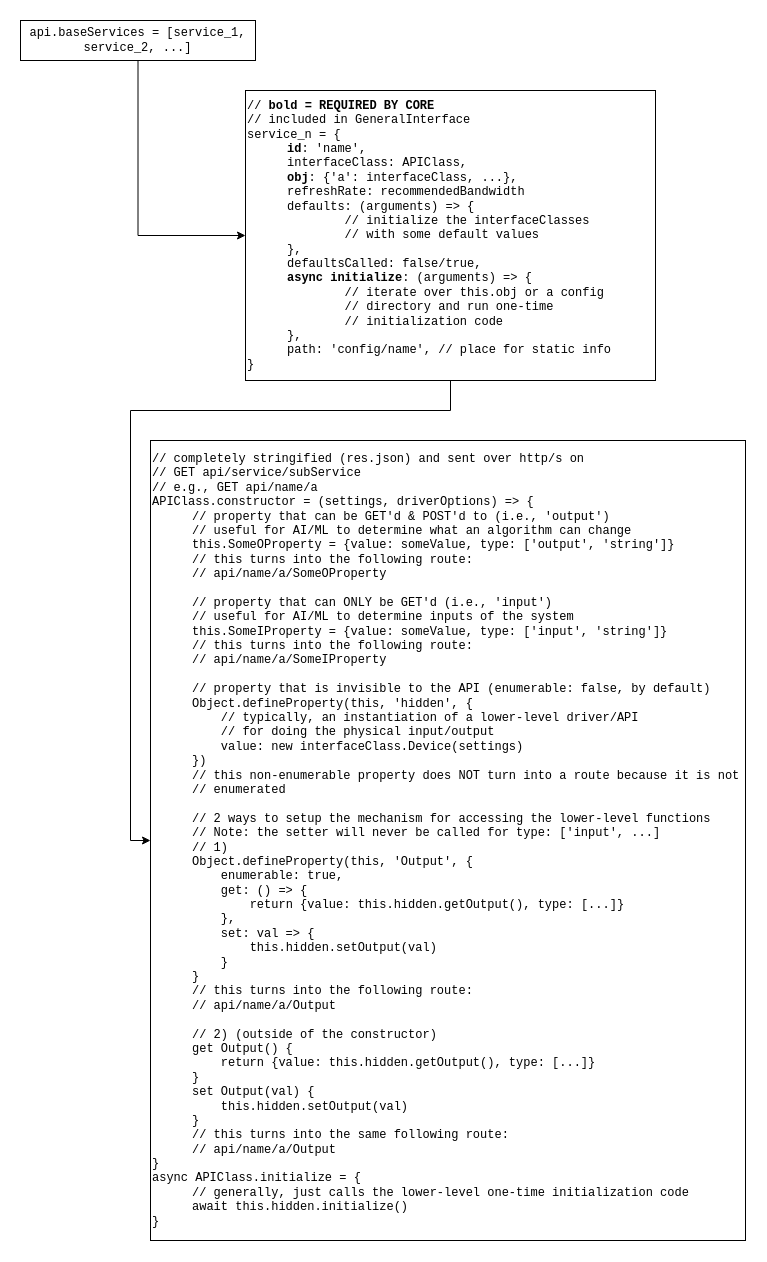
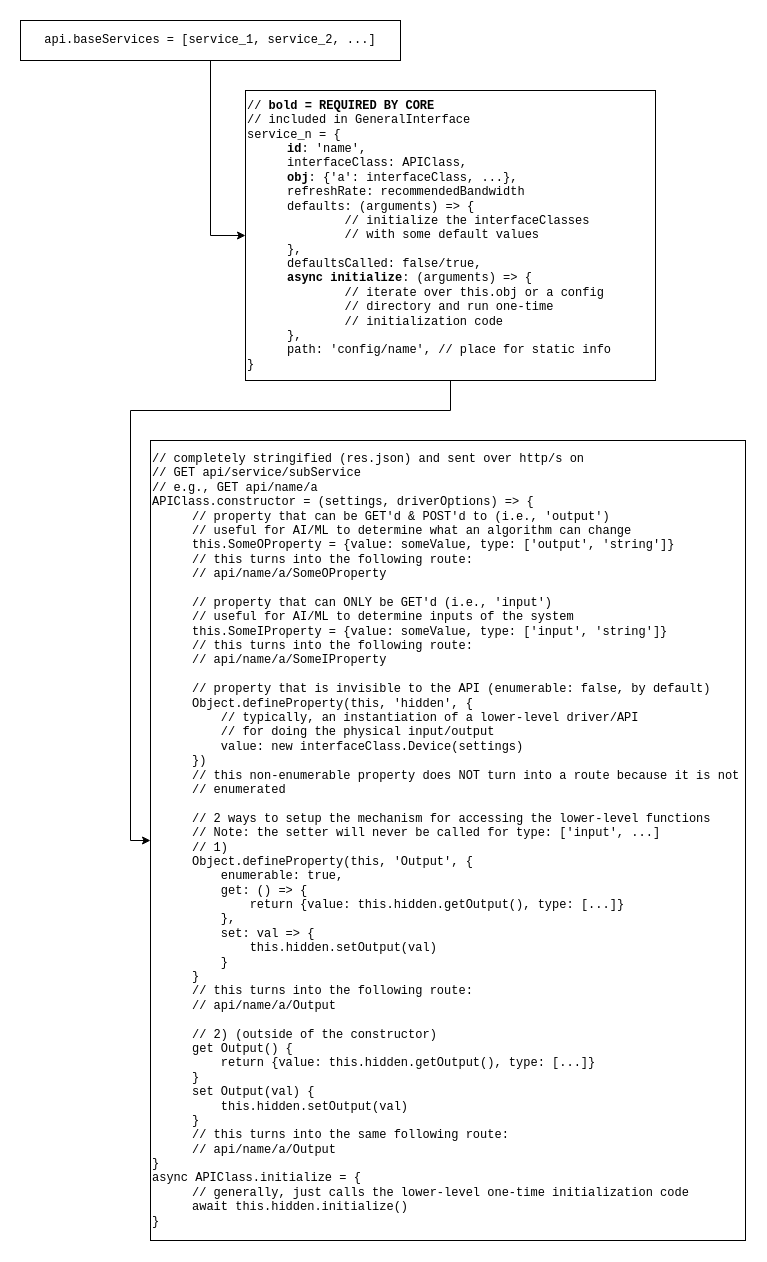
(138, 41) -> (211, 41)
